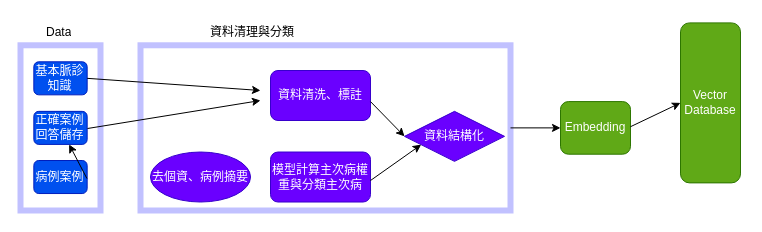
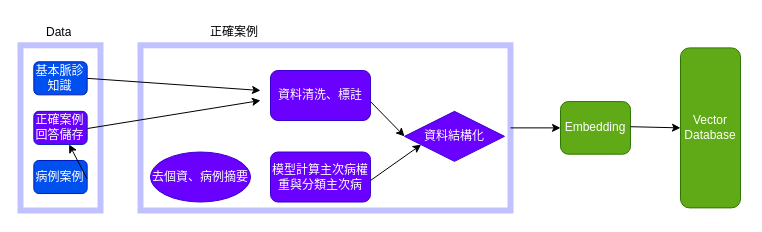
(253, 33) -> (235, 33)
(711, 103) -> (711, 128)
(60, 128) -> (60, 128)
